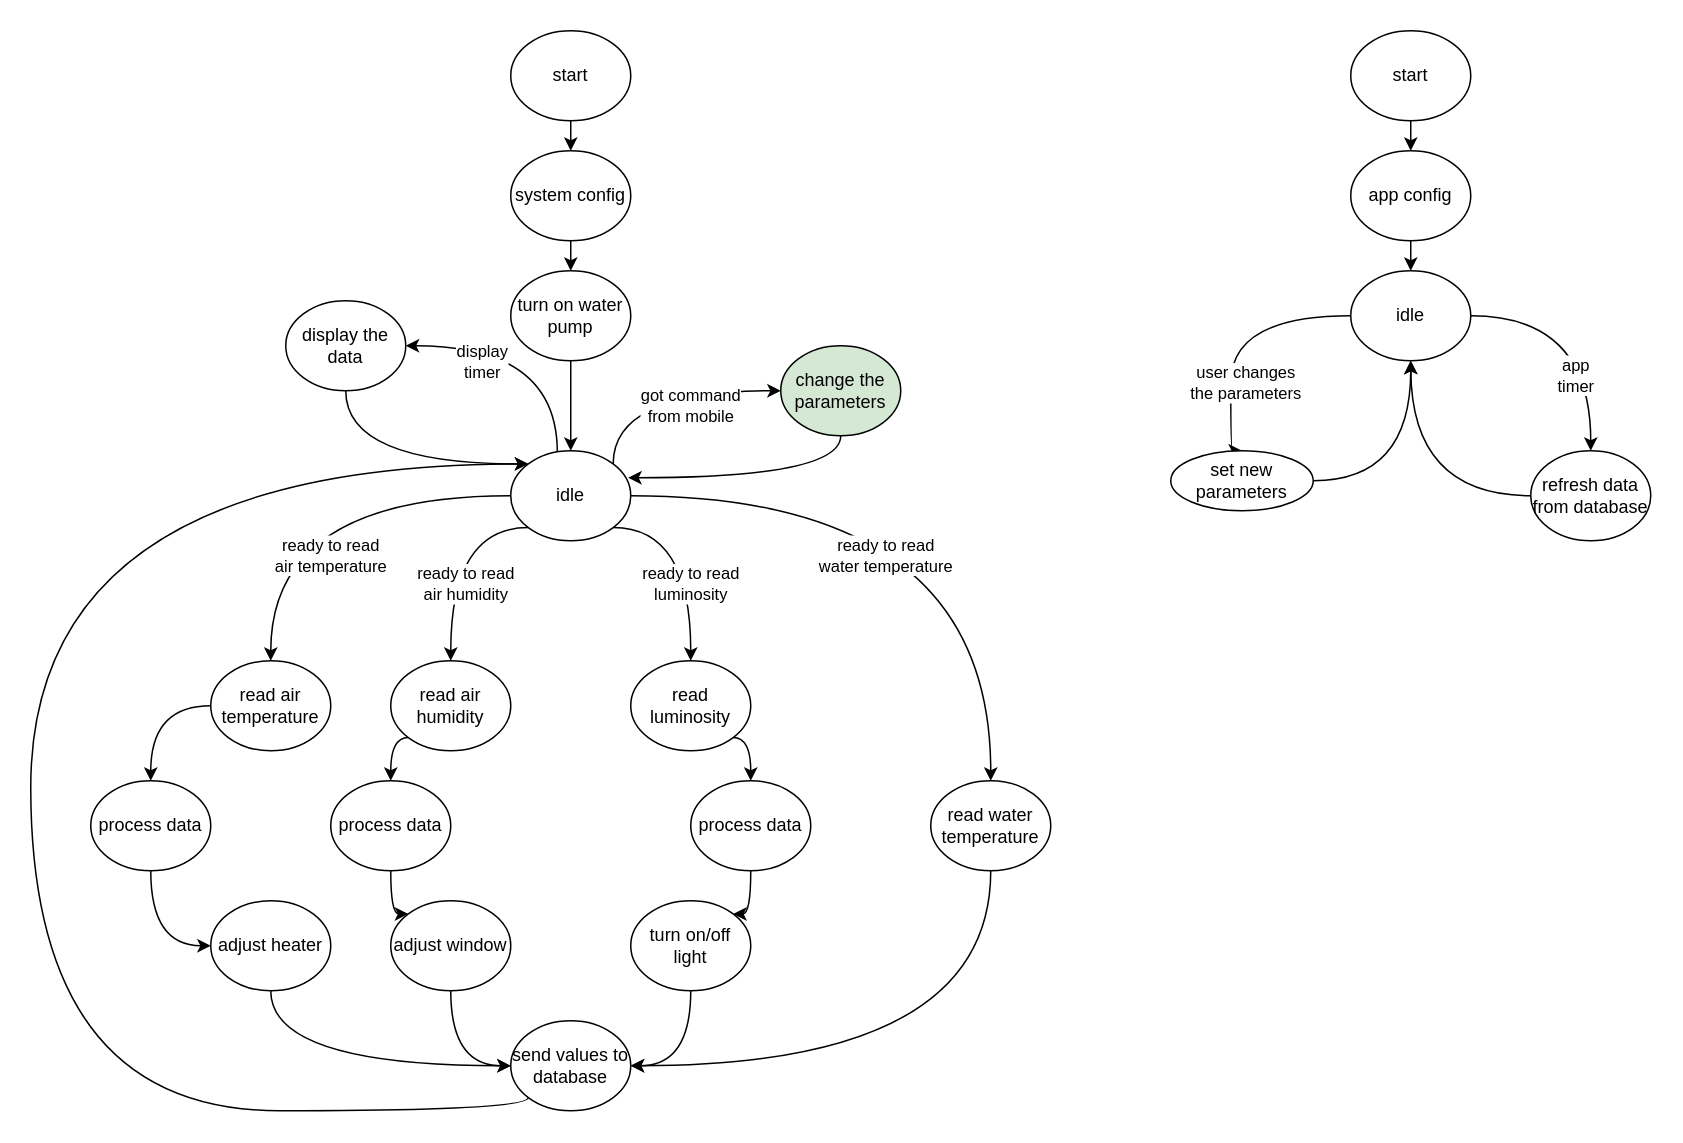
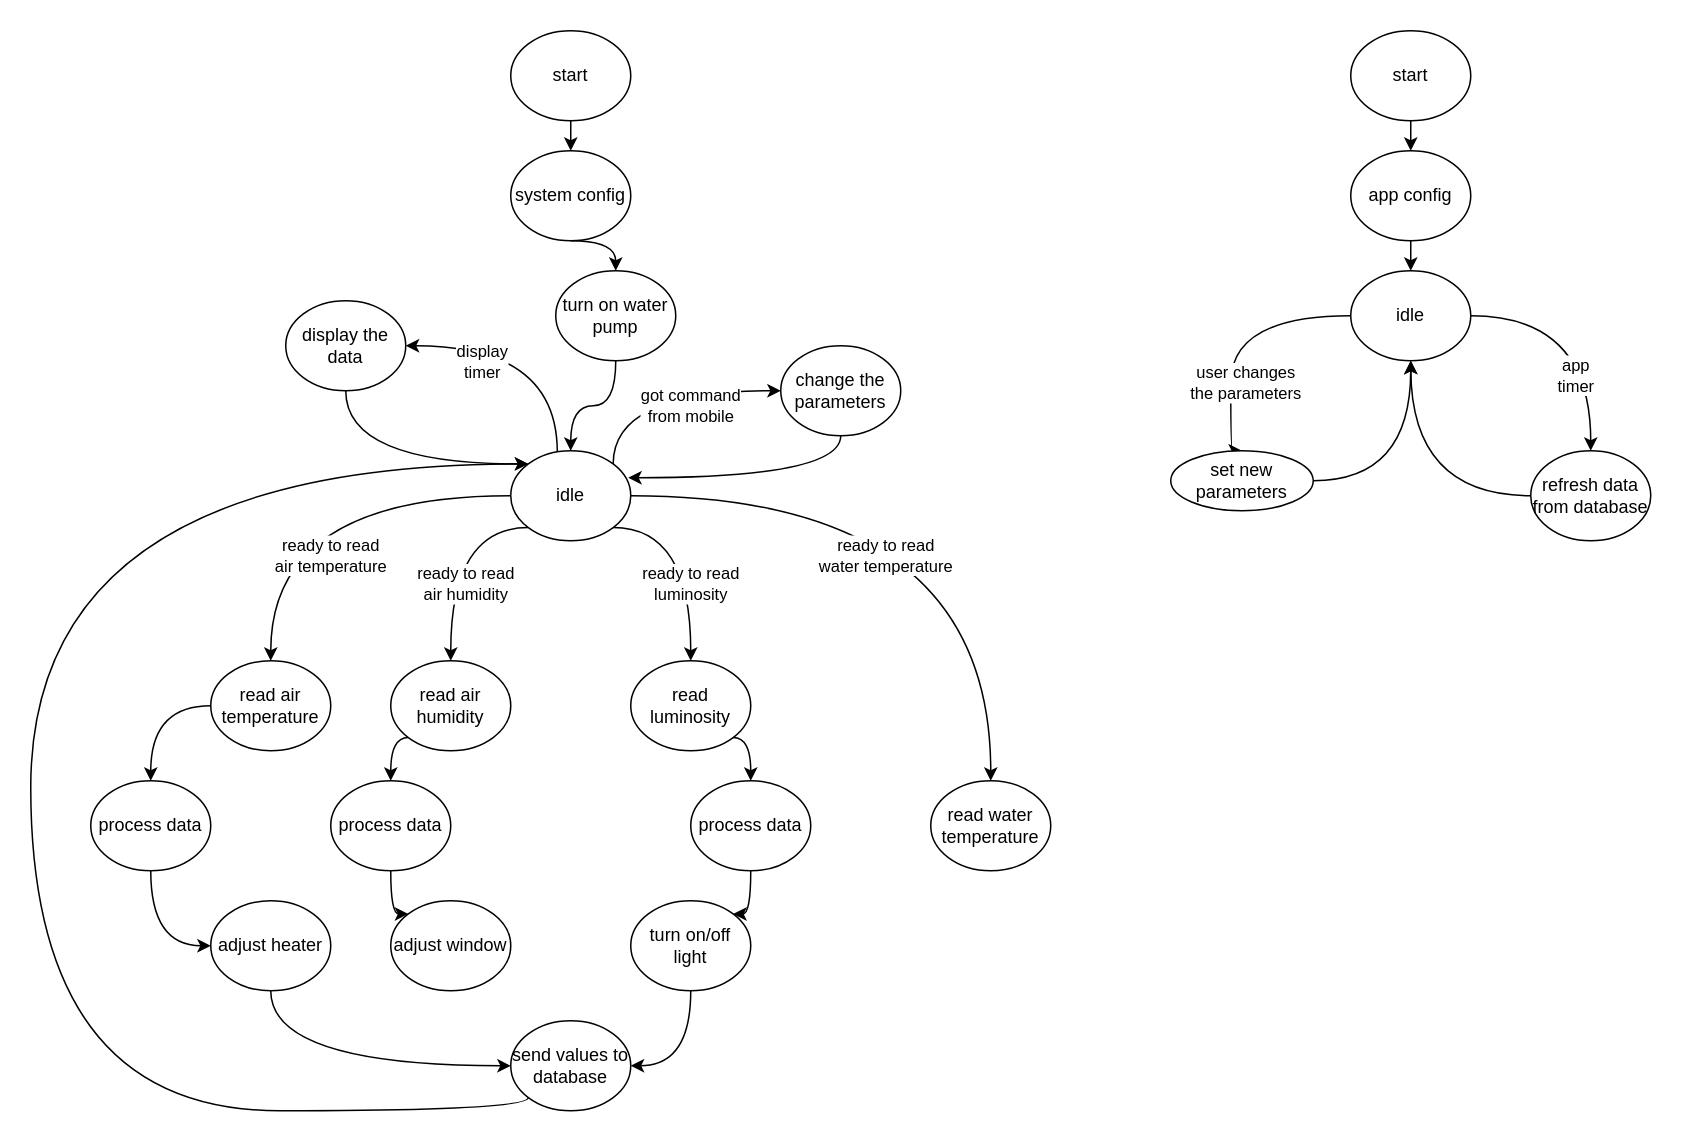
(571, 316) -> (616, 316)
(841, 391) -> (841, 391)
(869, 1032) -> none
(457, 1033) -> none
